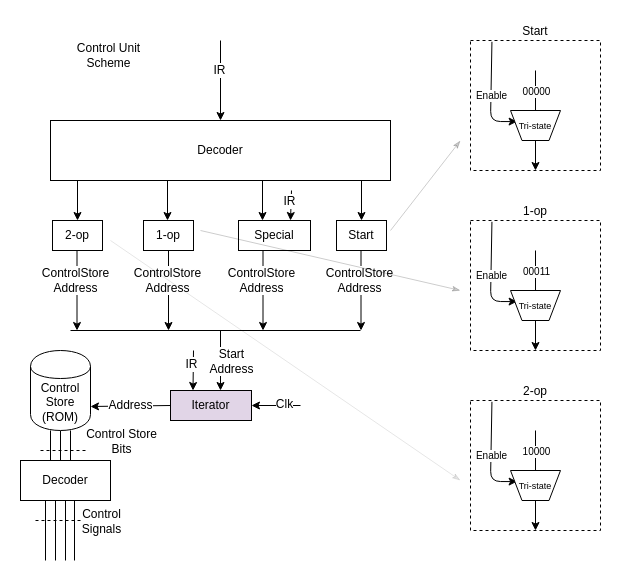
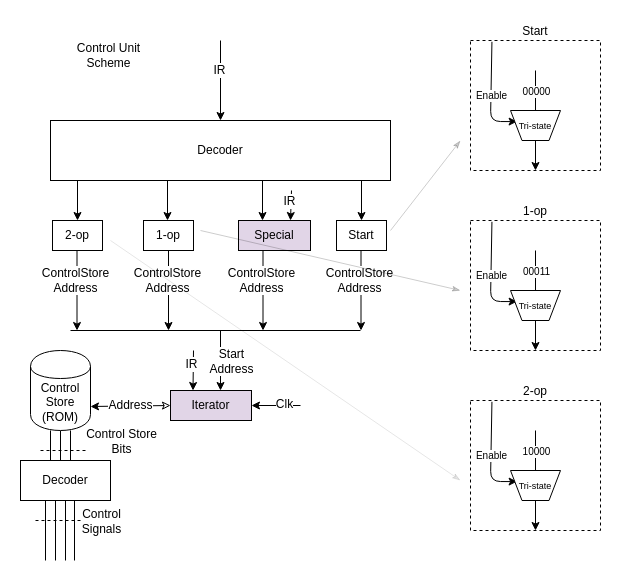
(275, 236) -> (275, 236)
(164, 406) -> (162, 406)
